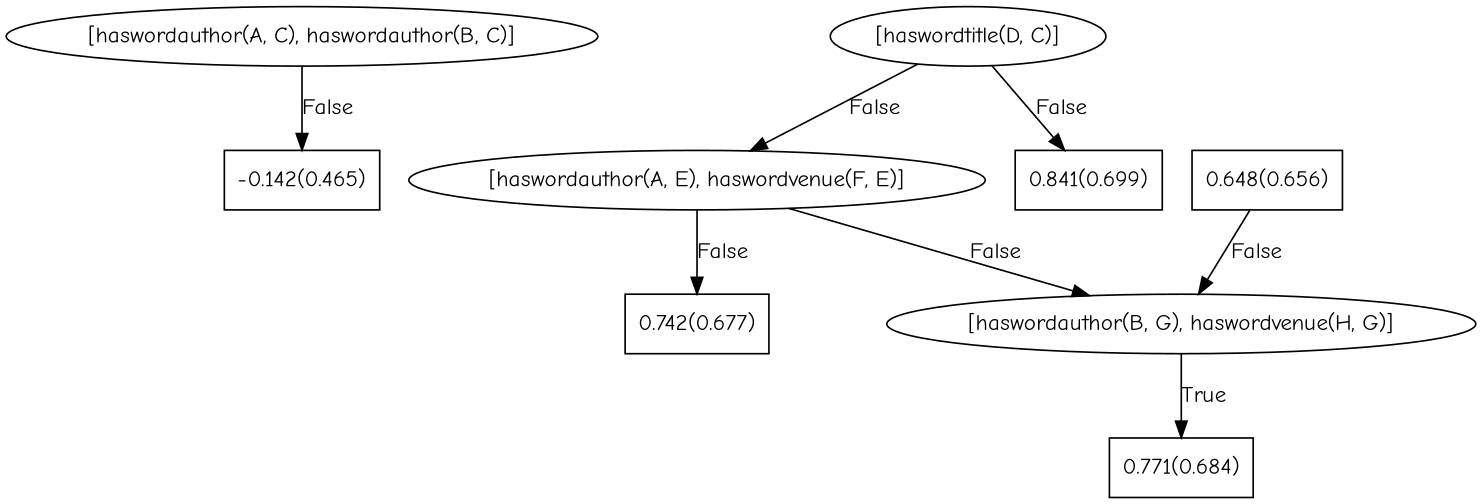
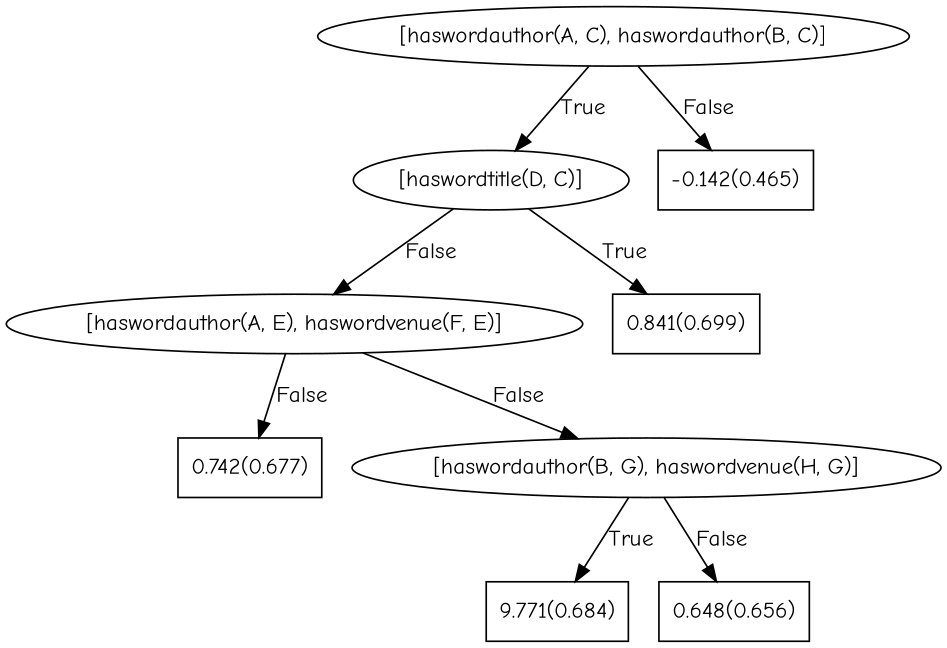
none -> (558, 102)
(1061, 108) -> (625, 252)
(1229, 245) -> (686, 533)
(1181, 468) -> (557, 612)
